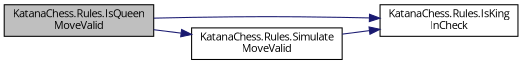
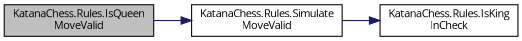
(262, 17) -> none
